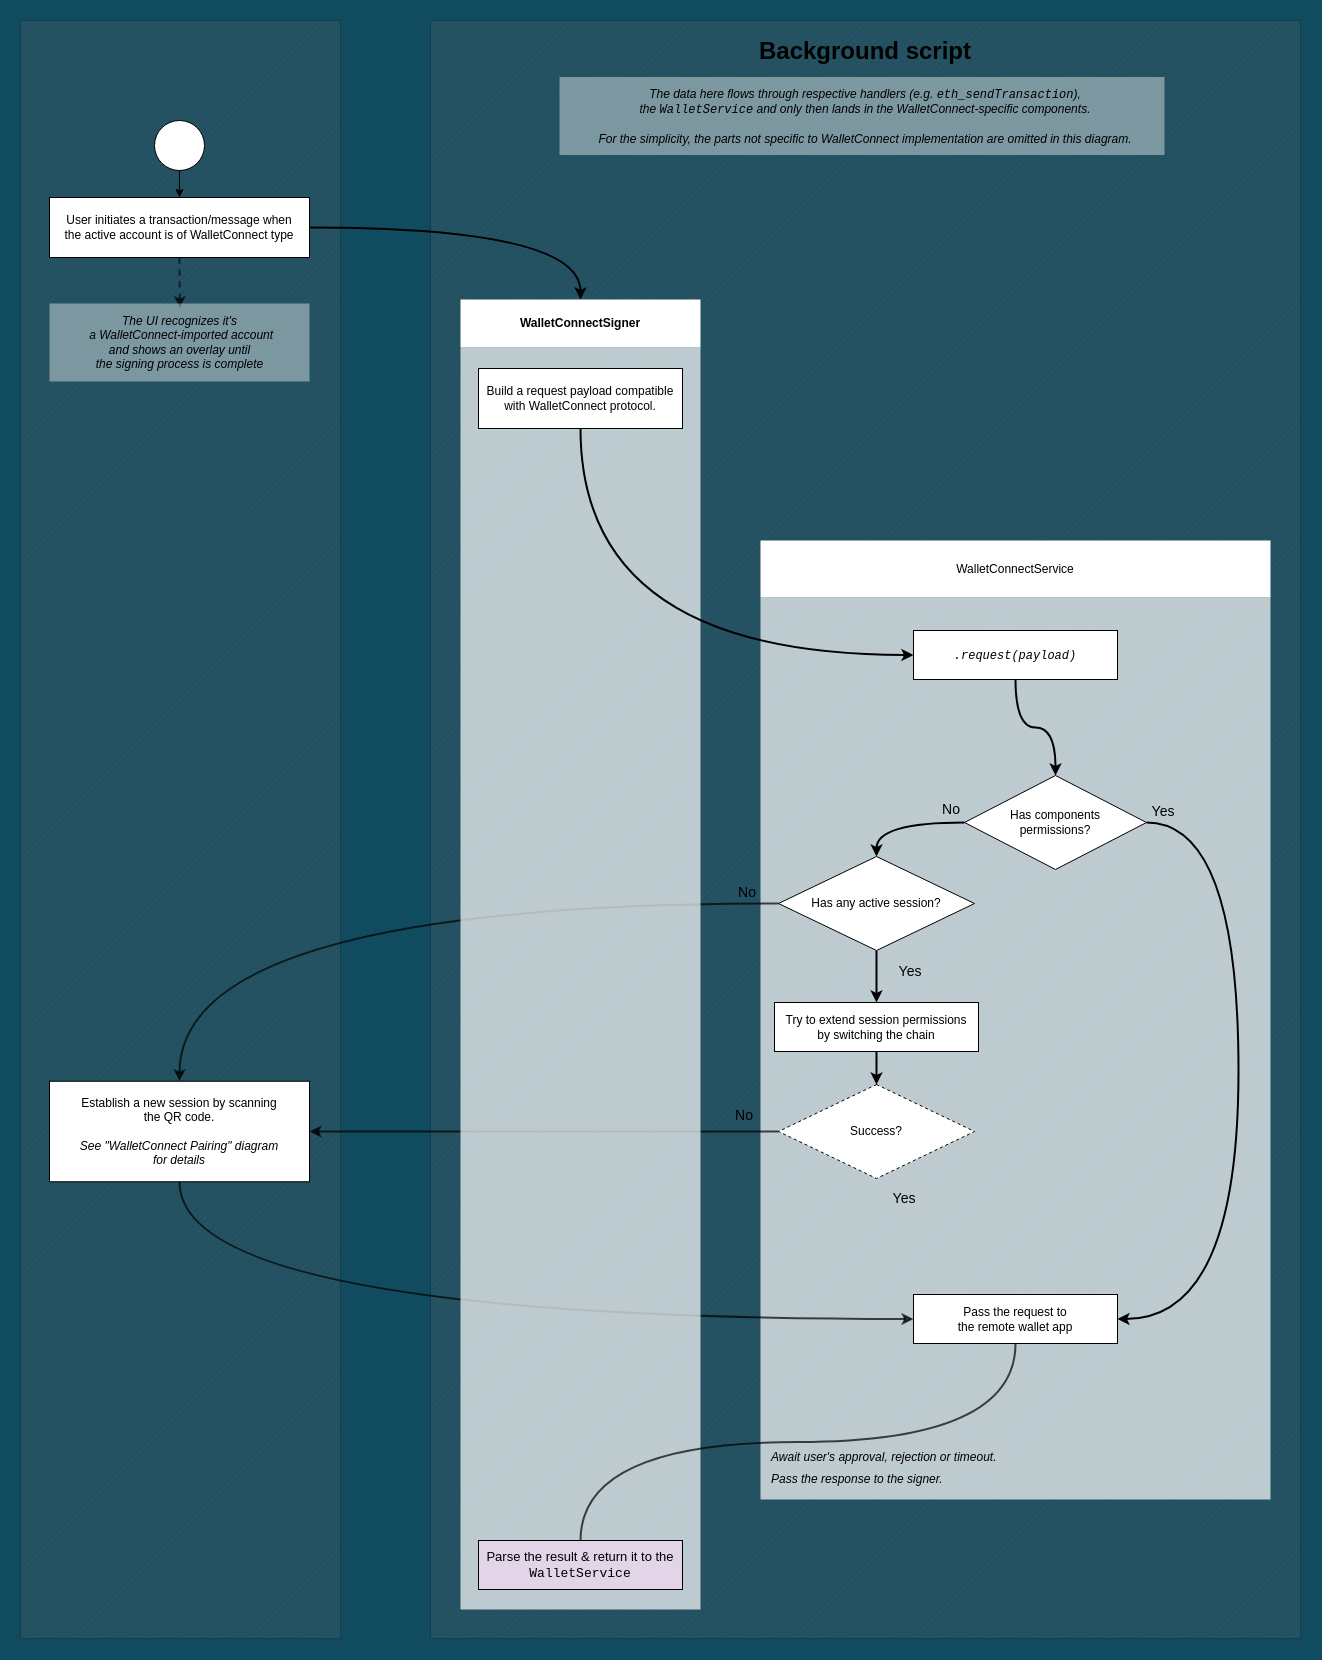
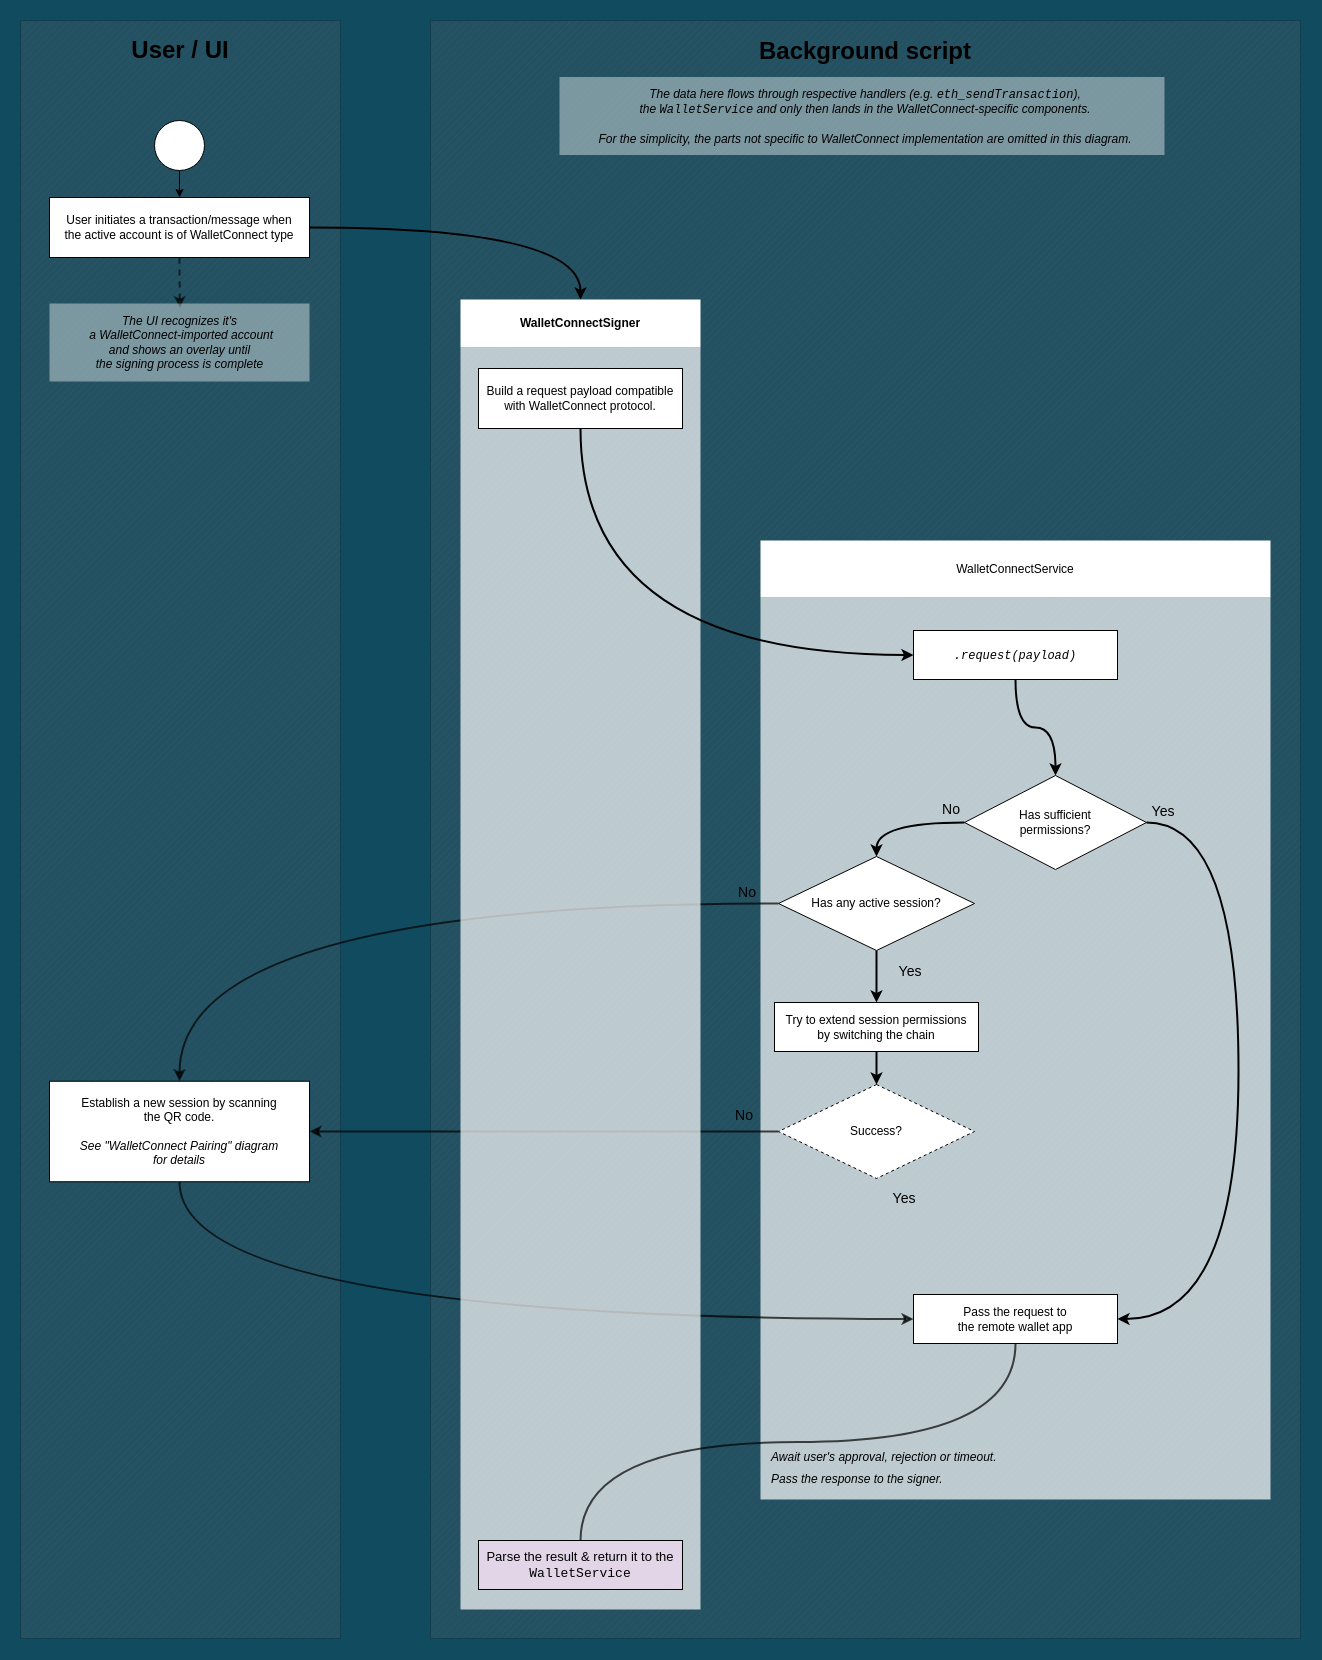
none -> (181, 51)
(1056, 823) -> (1056, 823)
